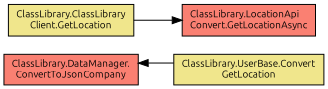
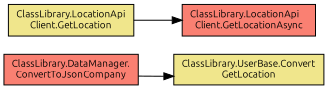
(71, 20) -> (71, 20)
(249, 20) -> (249, 20)
(161, 63) -> (151, 76)
